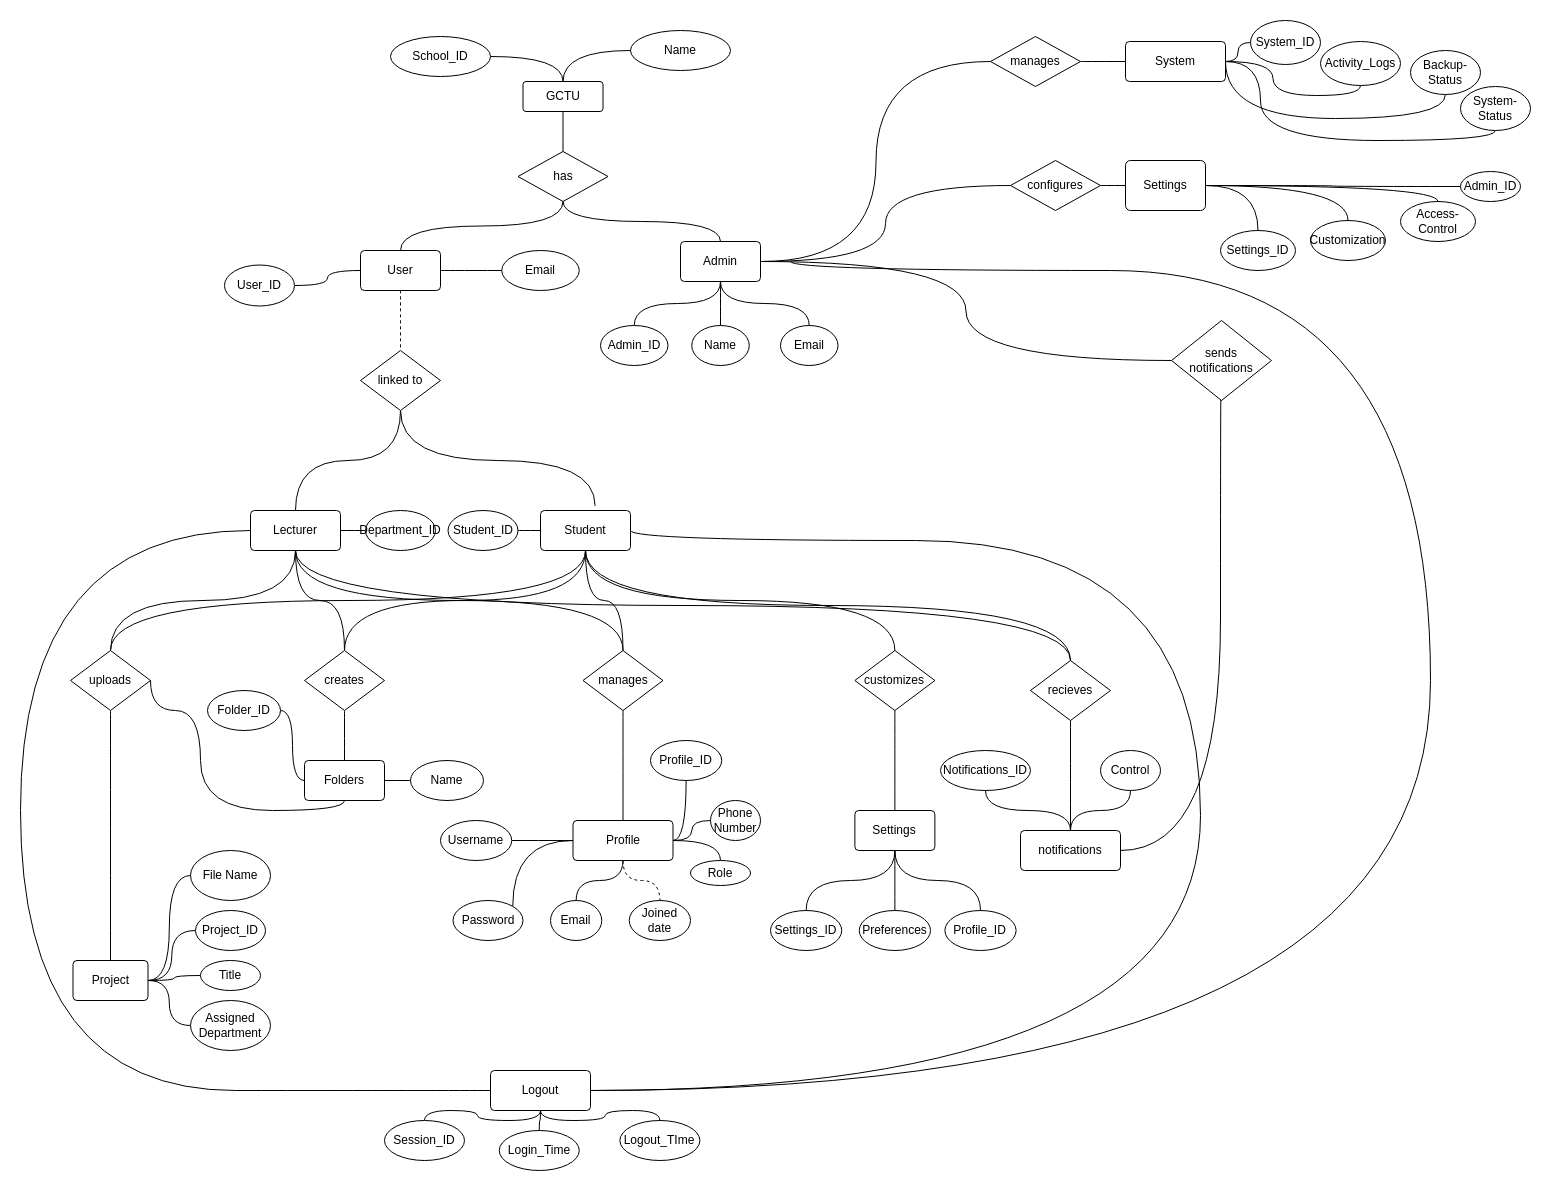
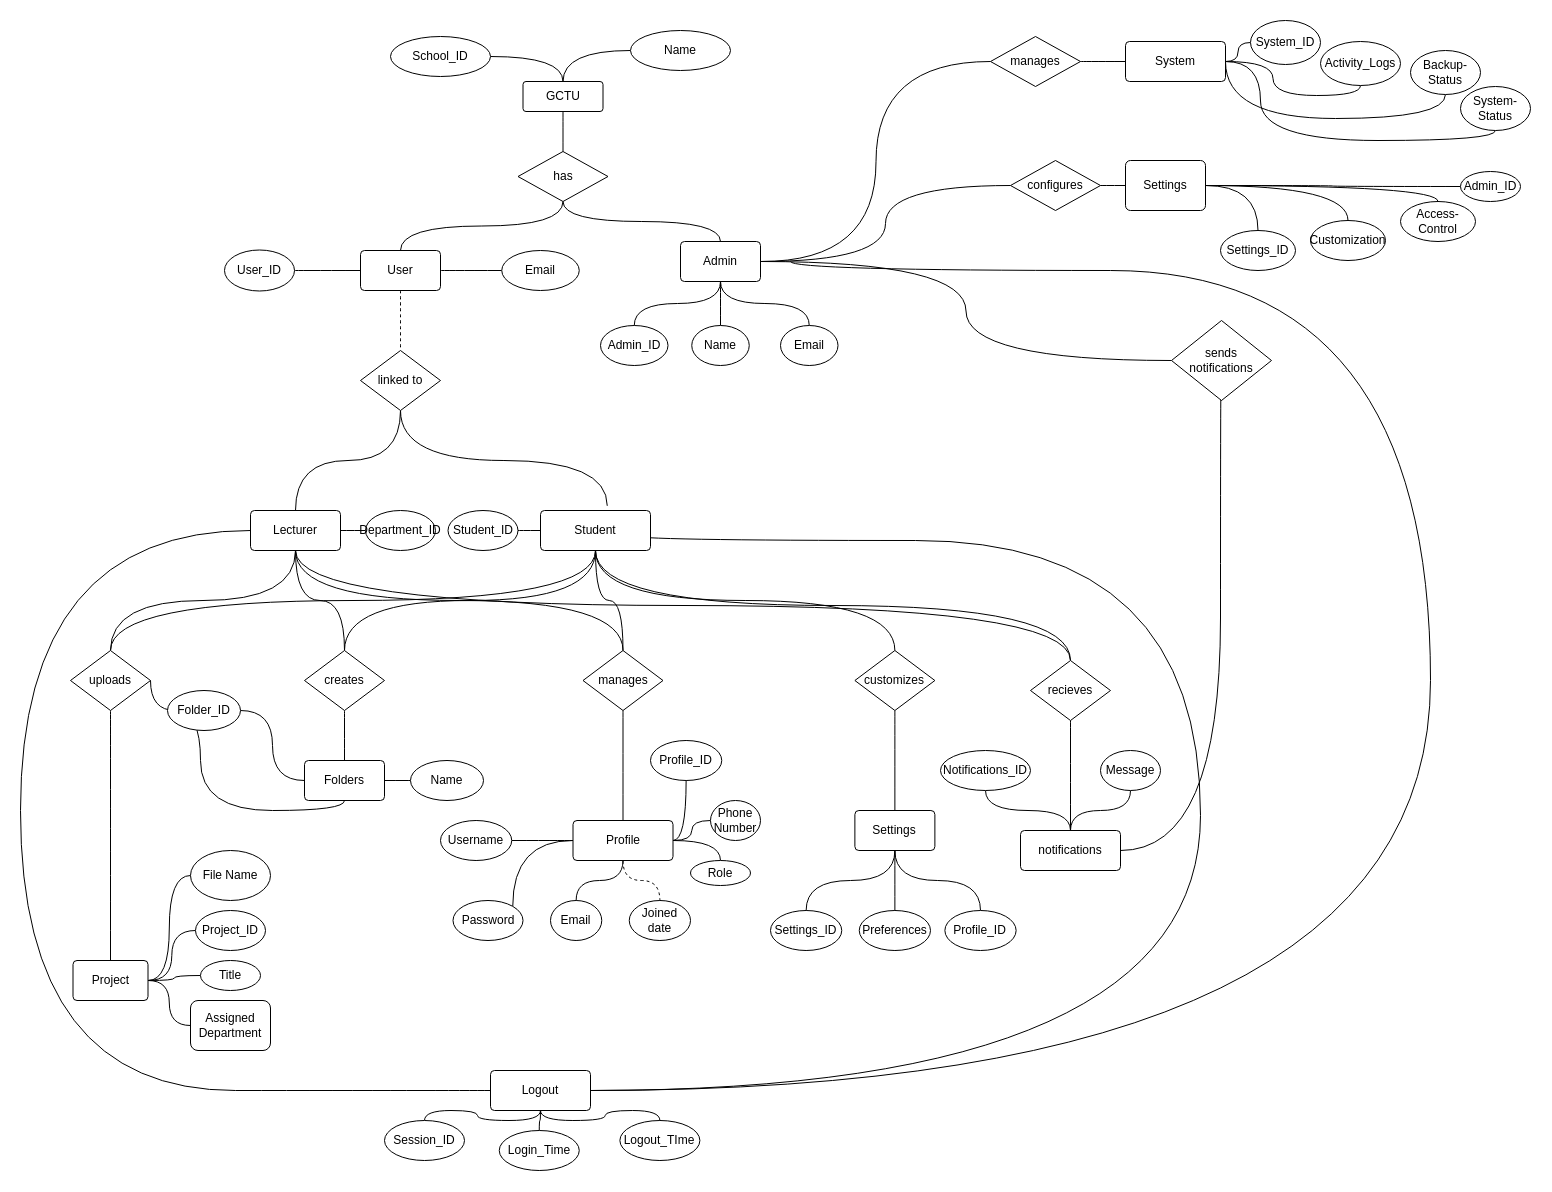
(260, 286) -> (260, 271)
(586, 531) -> (596, 531)
(244, 711) -> (204, 711)
(1131, 771) -> (1131, 771)
(231, 1026) -> (231, 1026)
